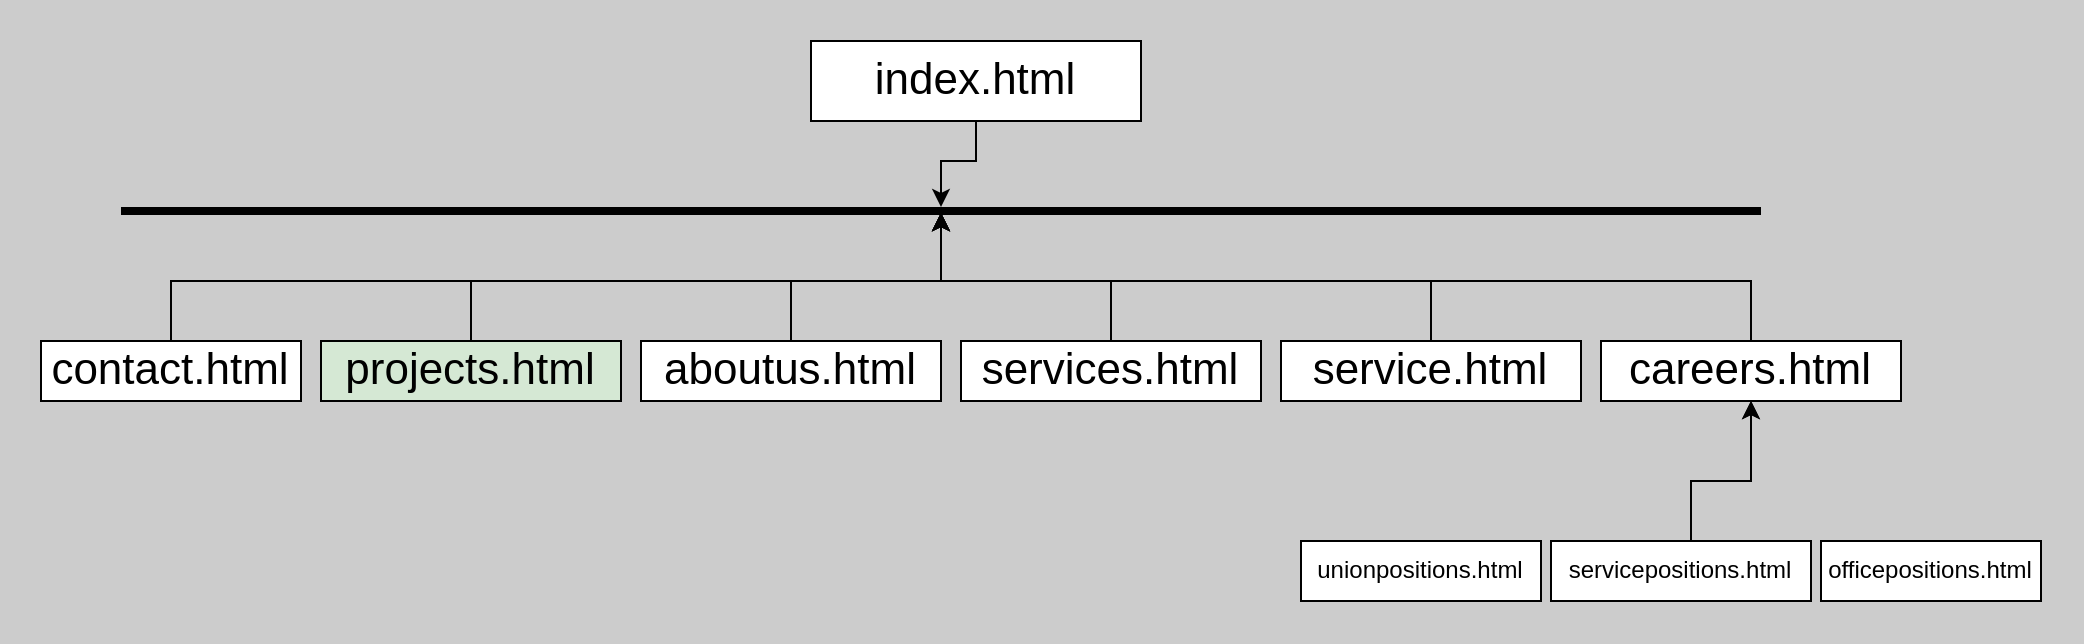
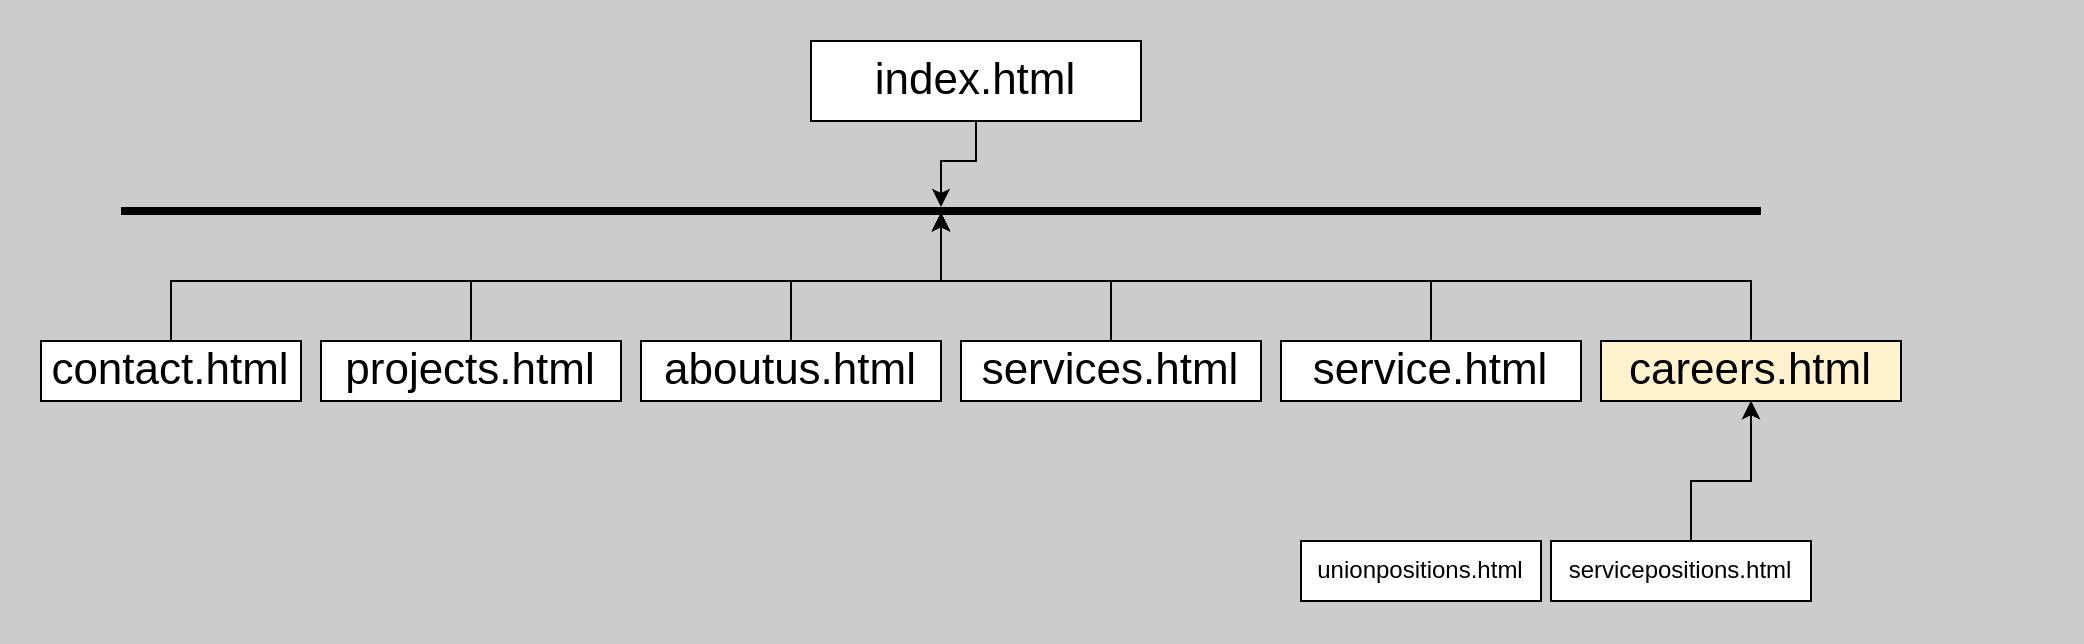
(471, 371) -> (471, 371)
(1751, 371) -> (1751, 371)
(1931, 571) -> none
